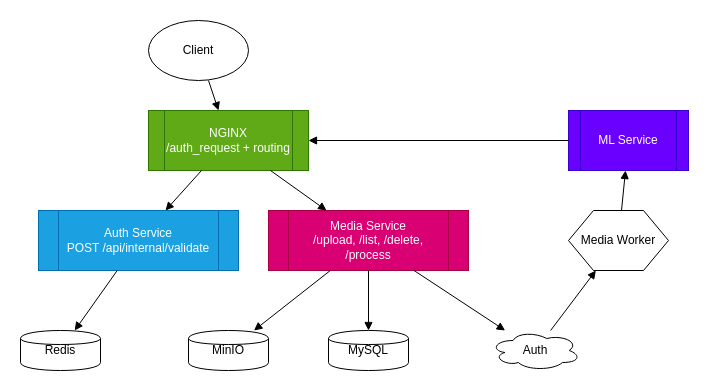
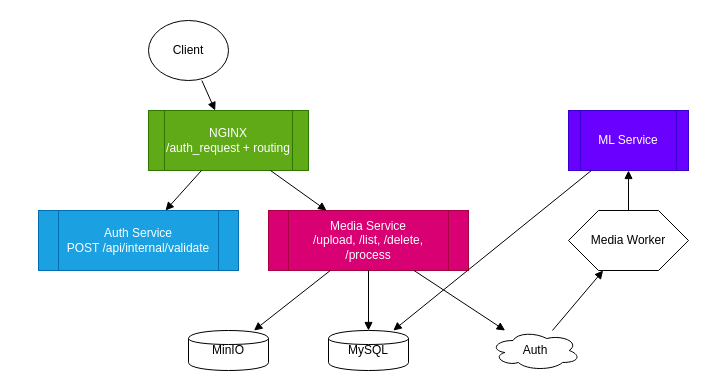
(199, 51) -> (189, 51)
(443, 141) -> (495, 248)
(619, 241) -> (629, 241)
(99, 297) -> none
(61, 351) -> none
